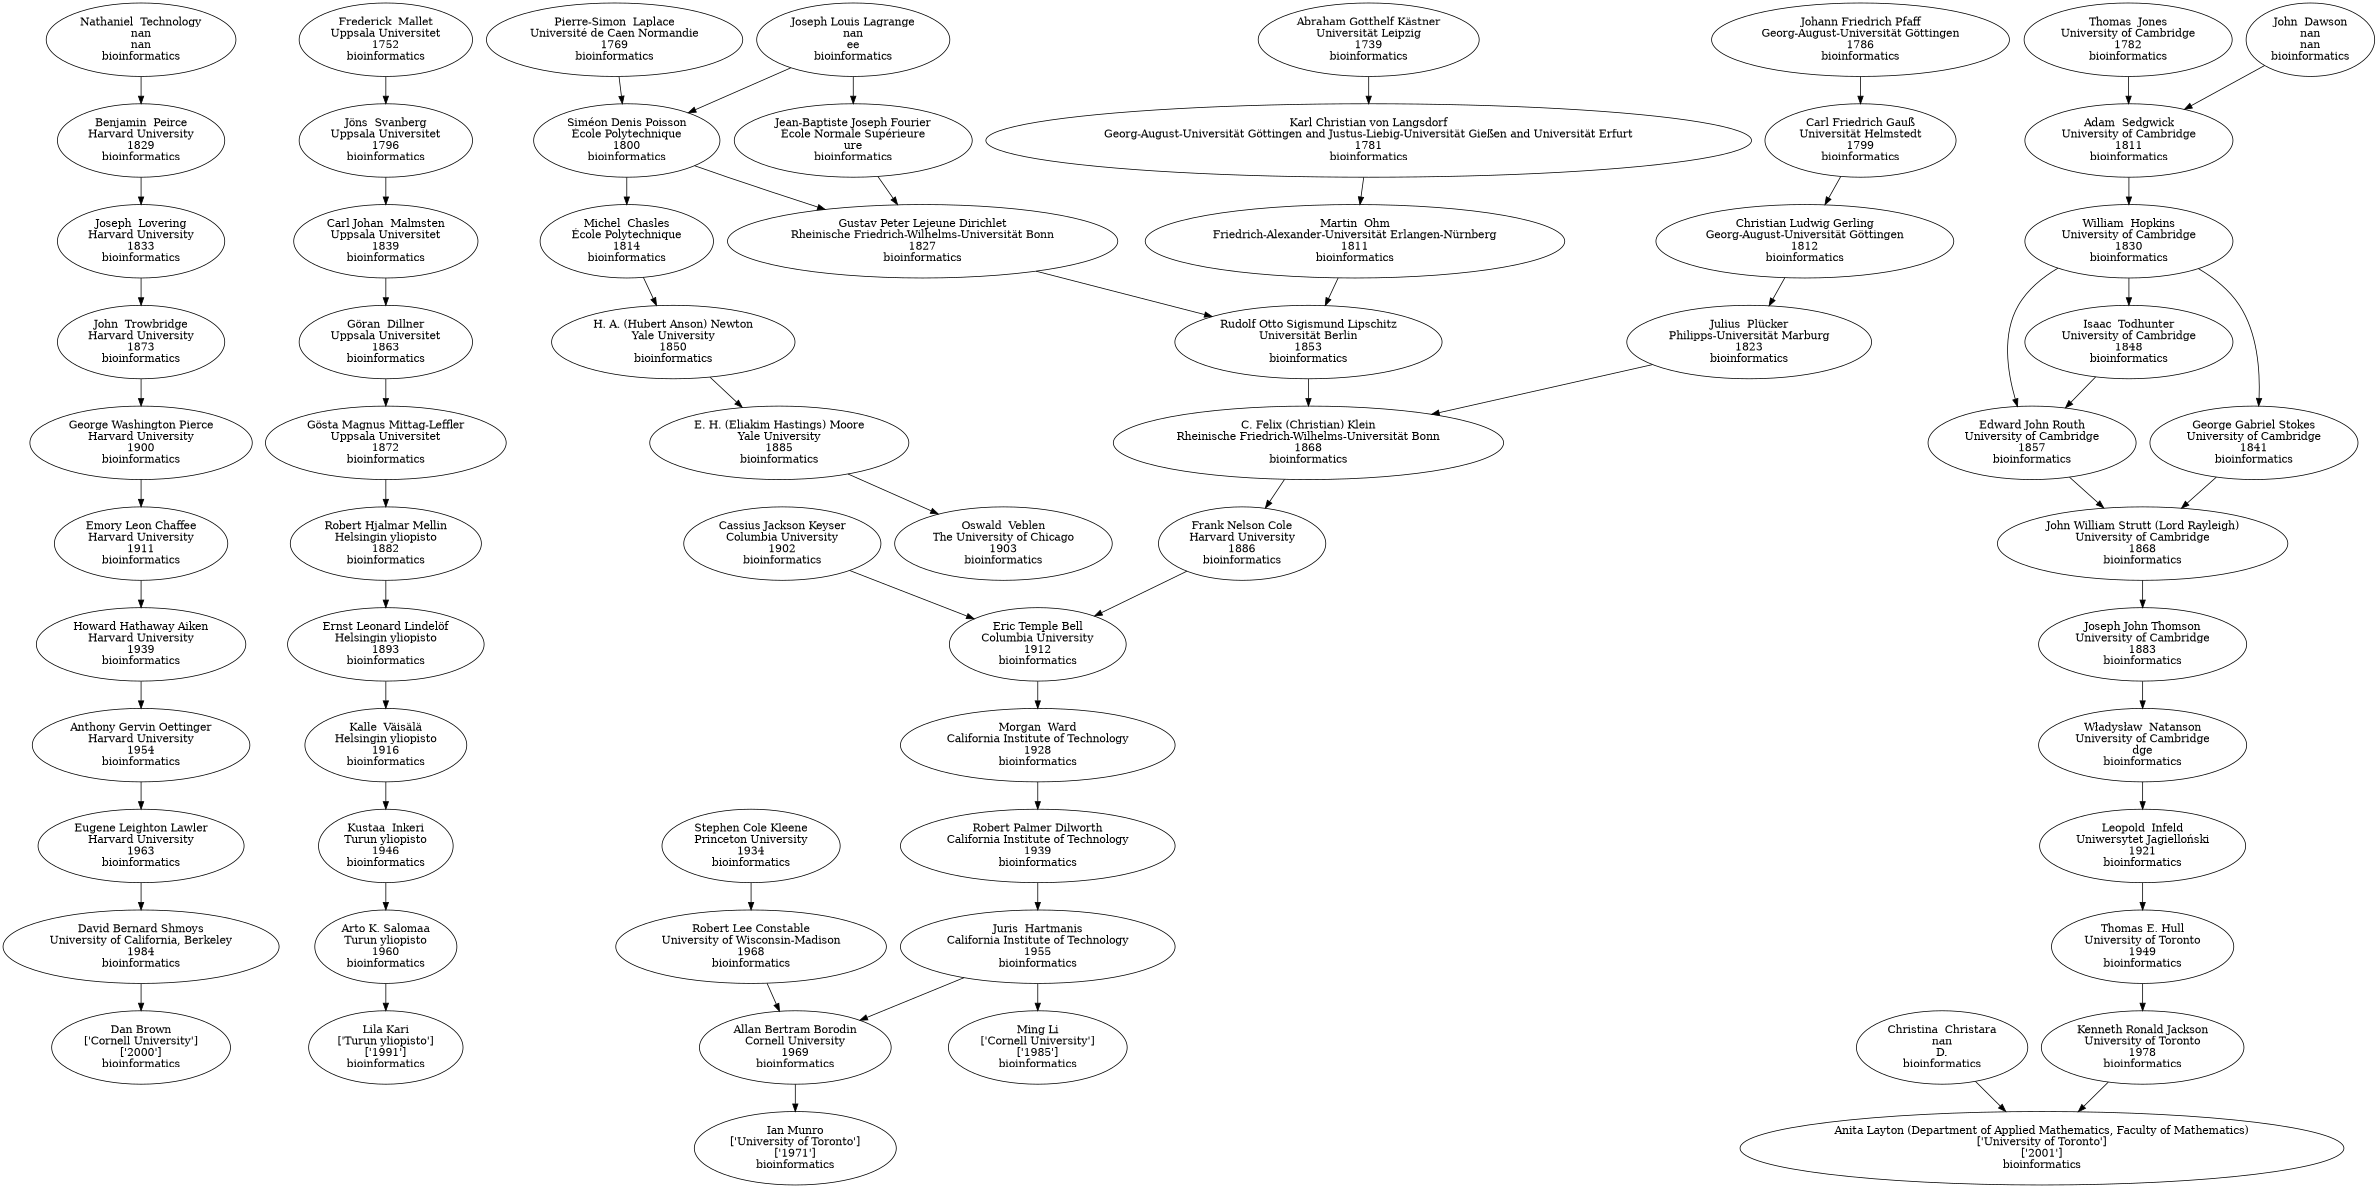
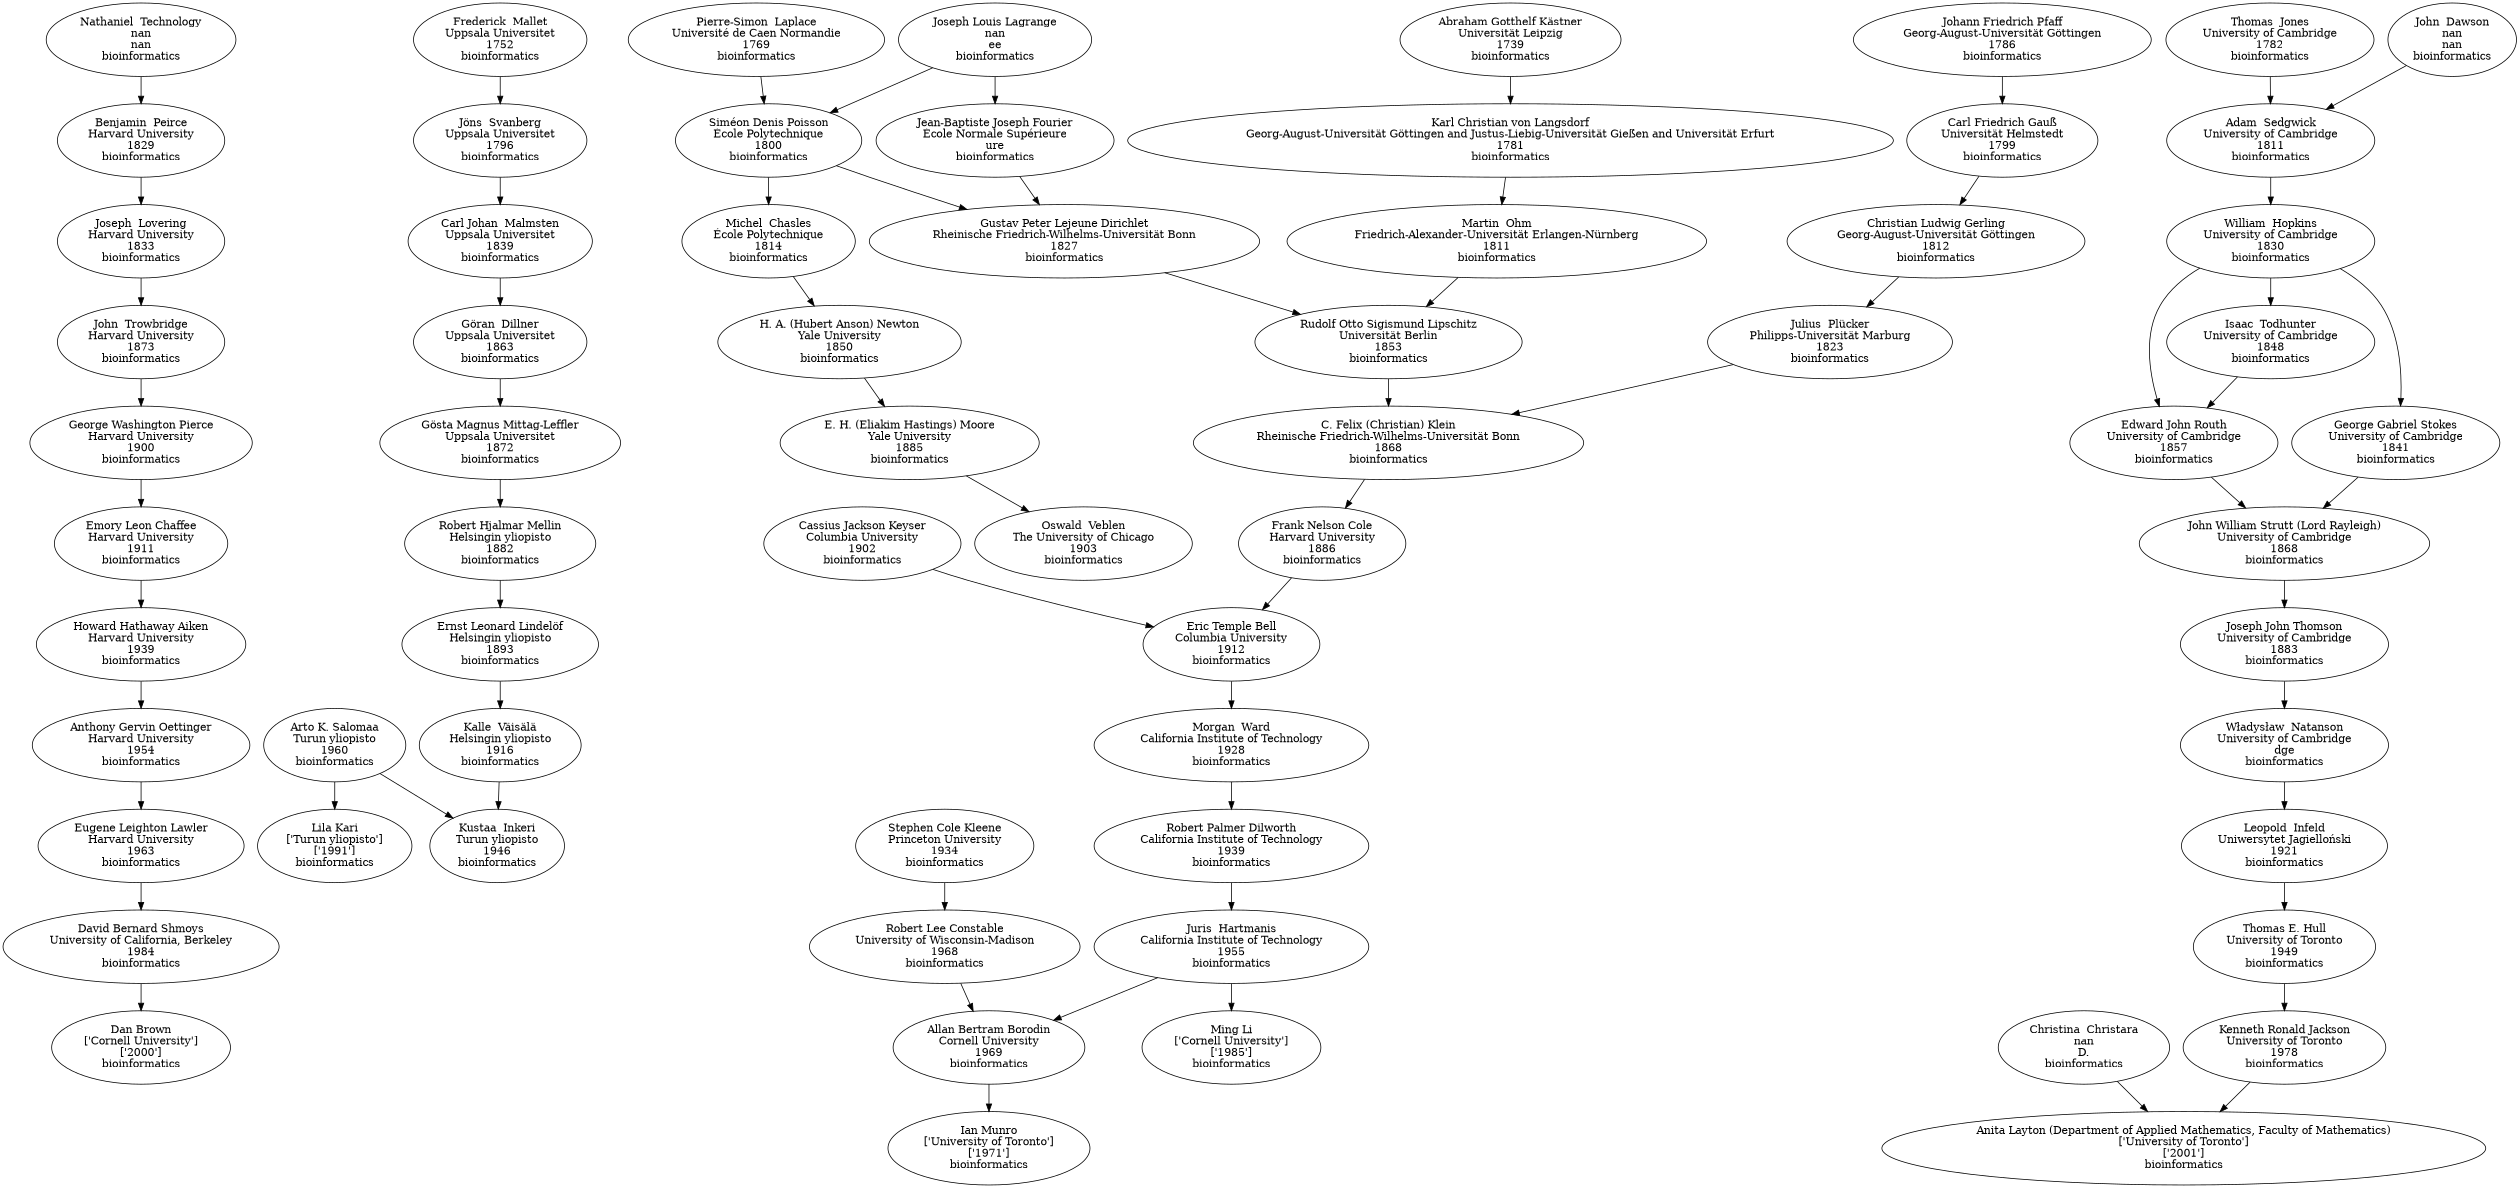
(386, 893) -> (413, 794)
